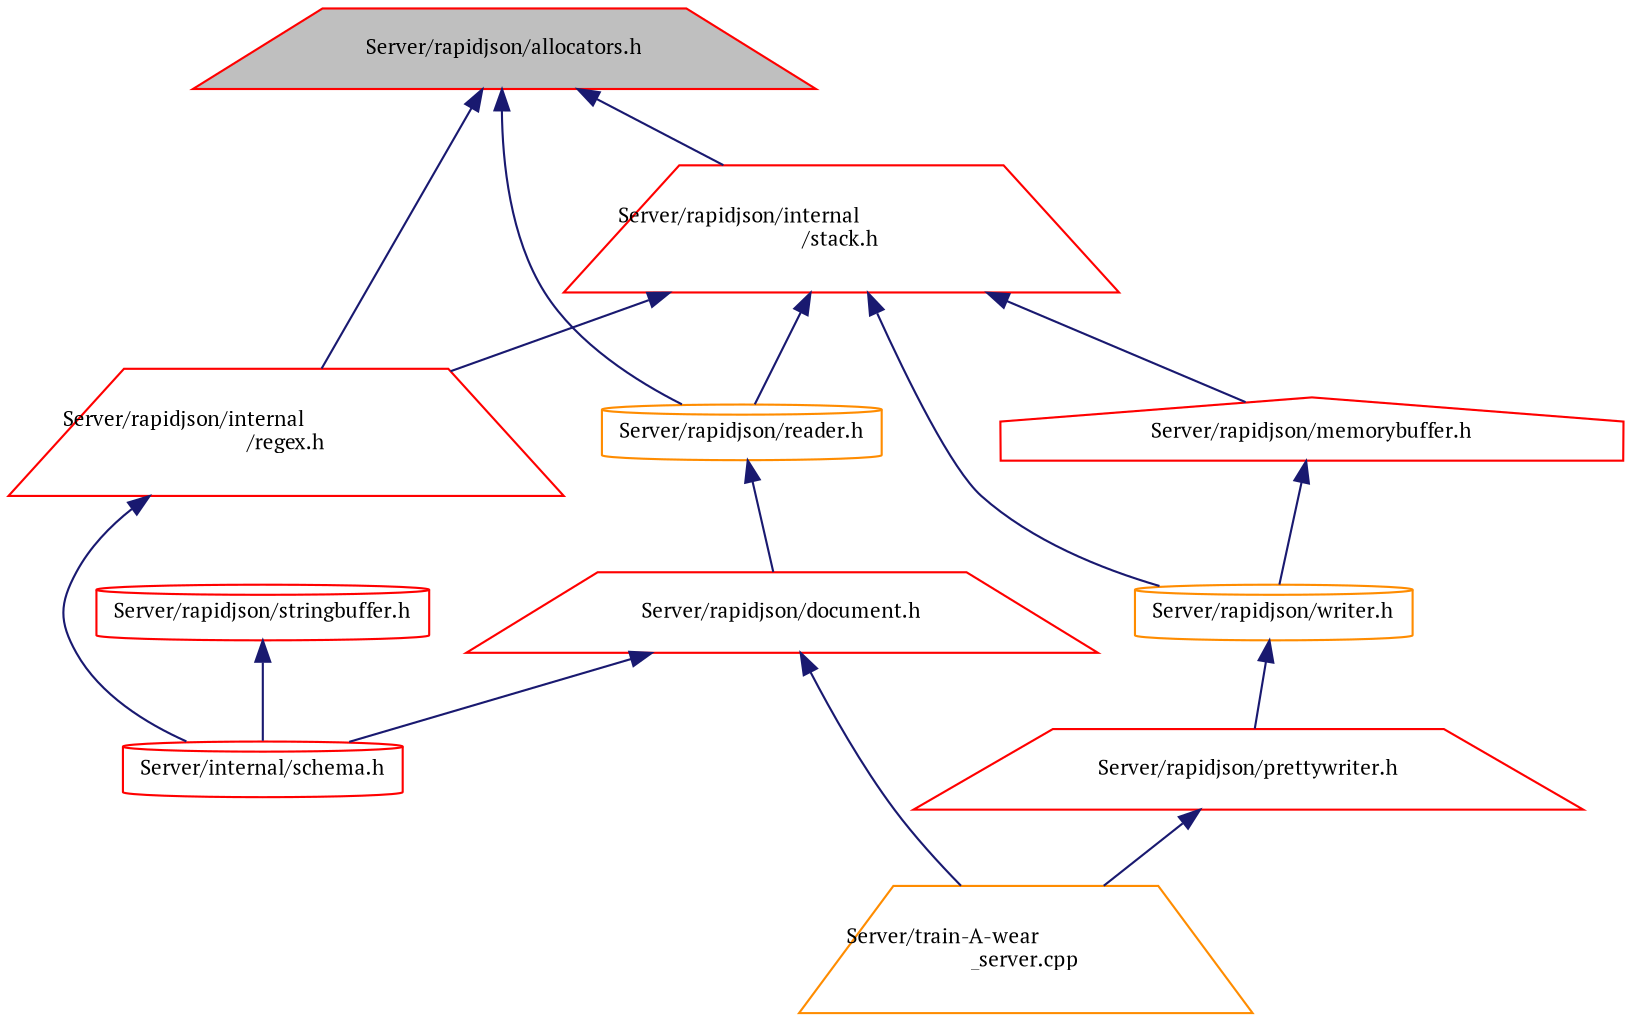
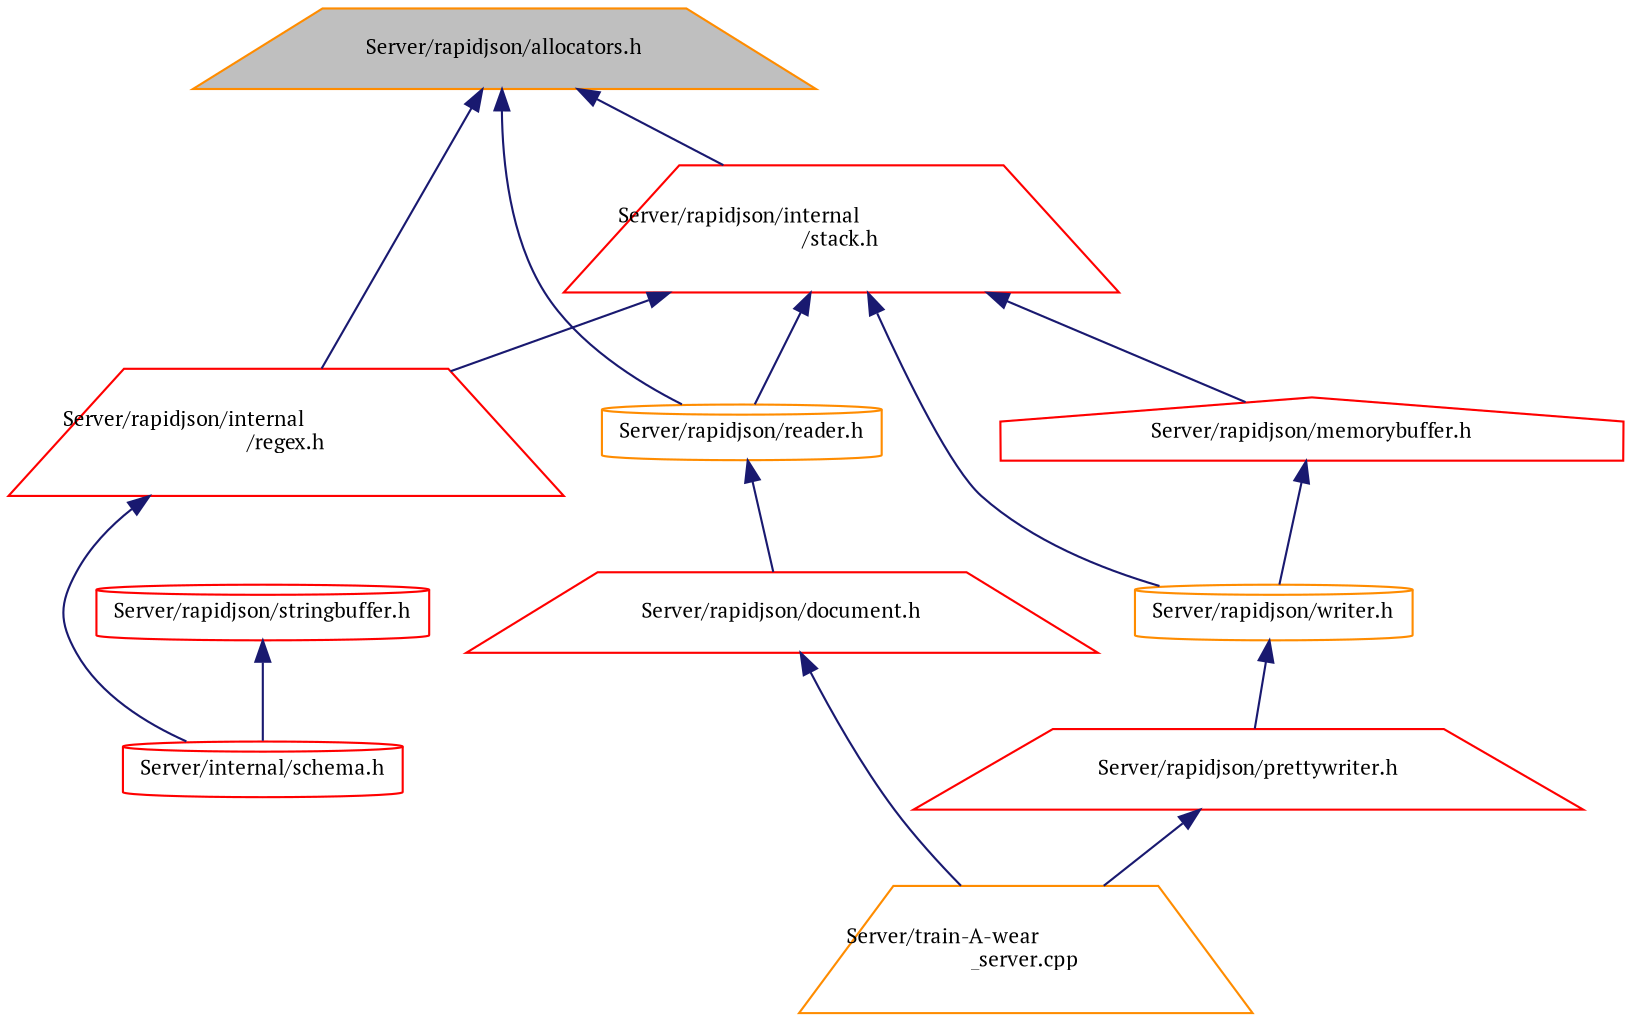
(504, 49) -> (504, 49)
(490, 700) -> none
